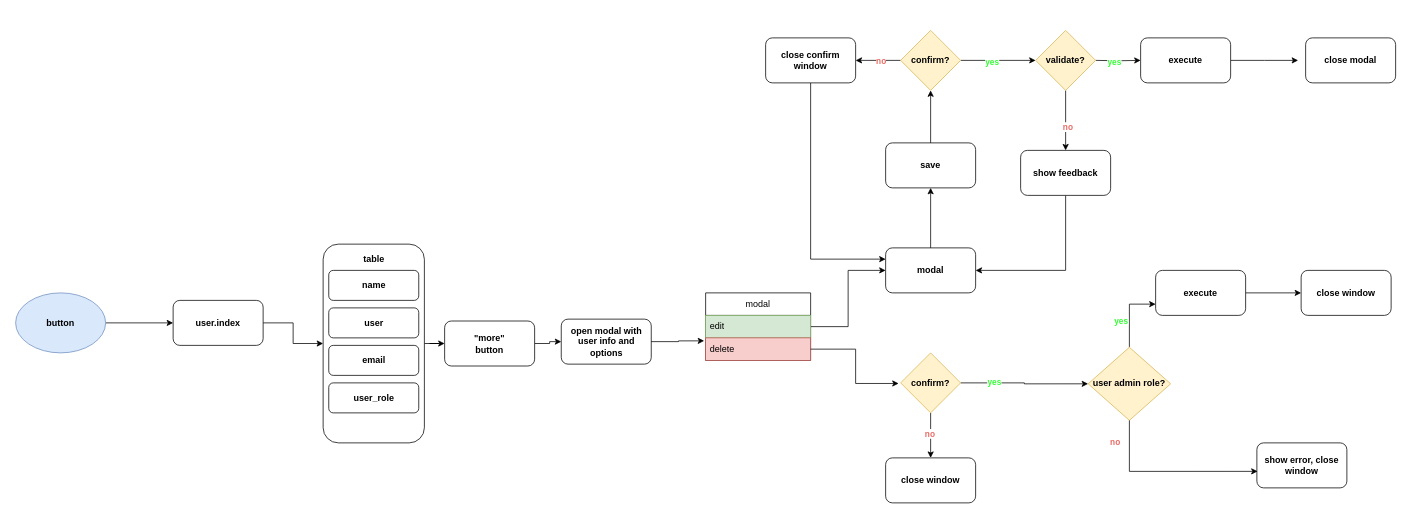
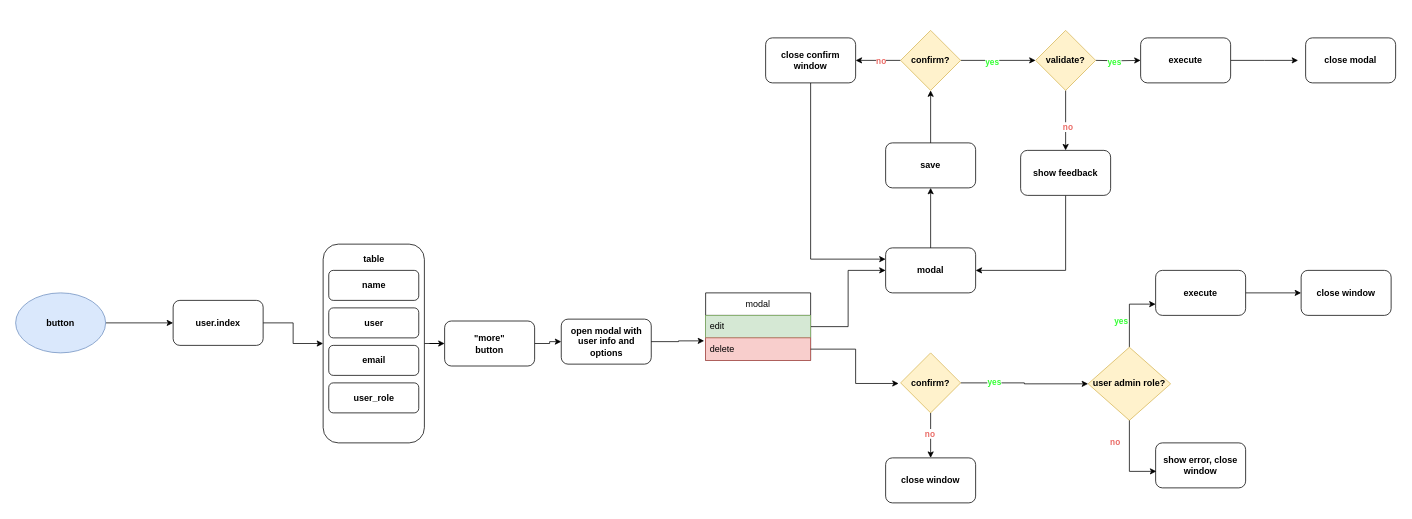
(1302, 465) -> (1200, 465)
